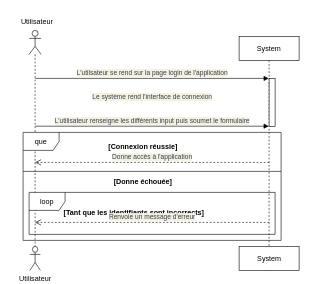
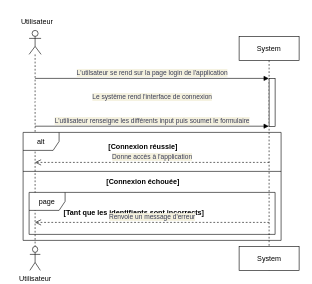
(41, 141) -> (41, 141)
(143, 182) -> (143, 182)
(47, 201) -> (47, 201)
